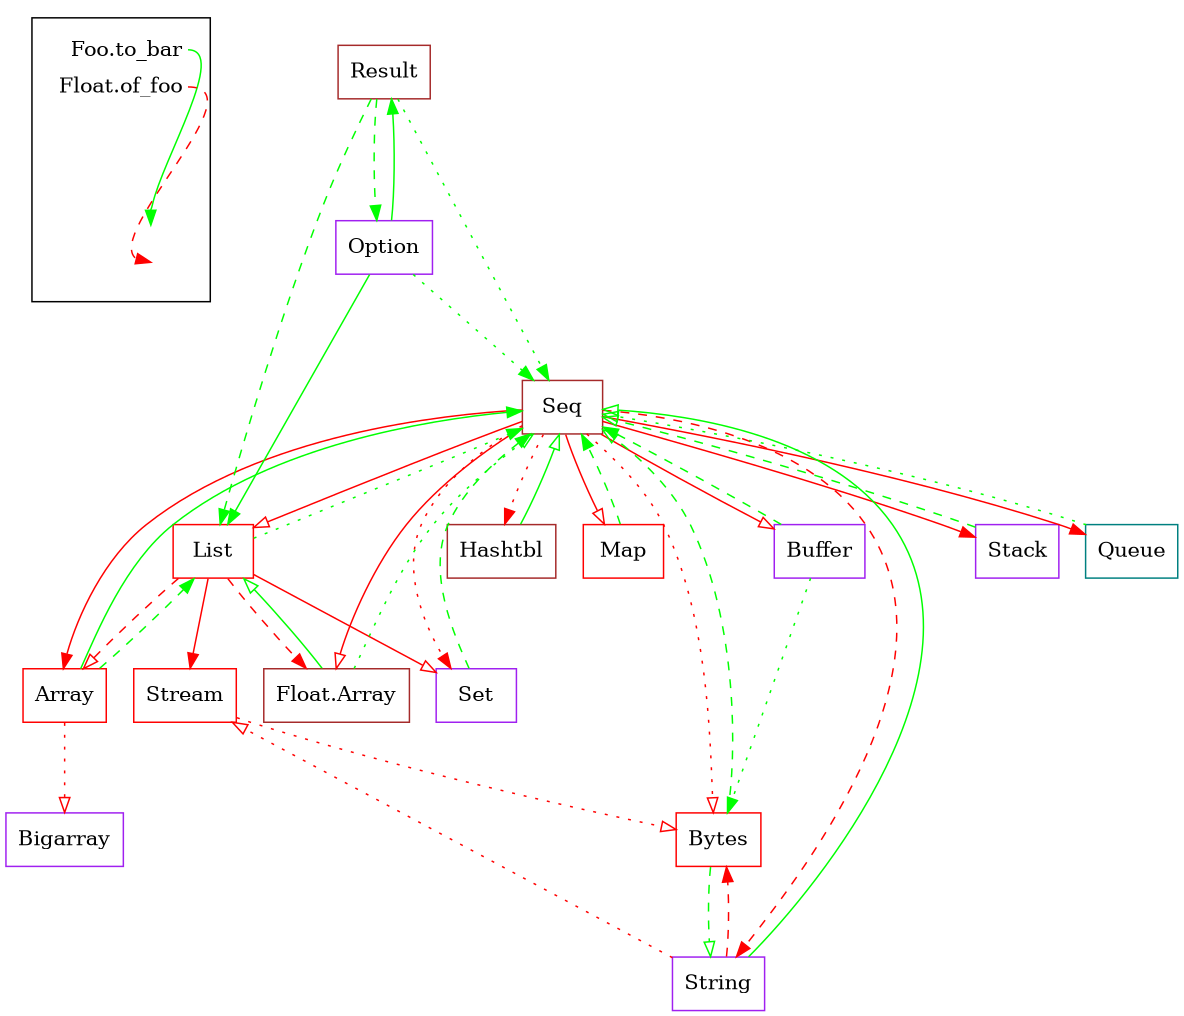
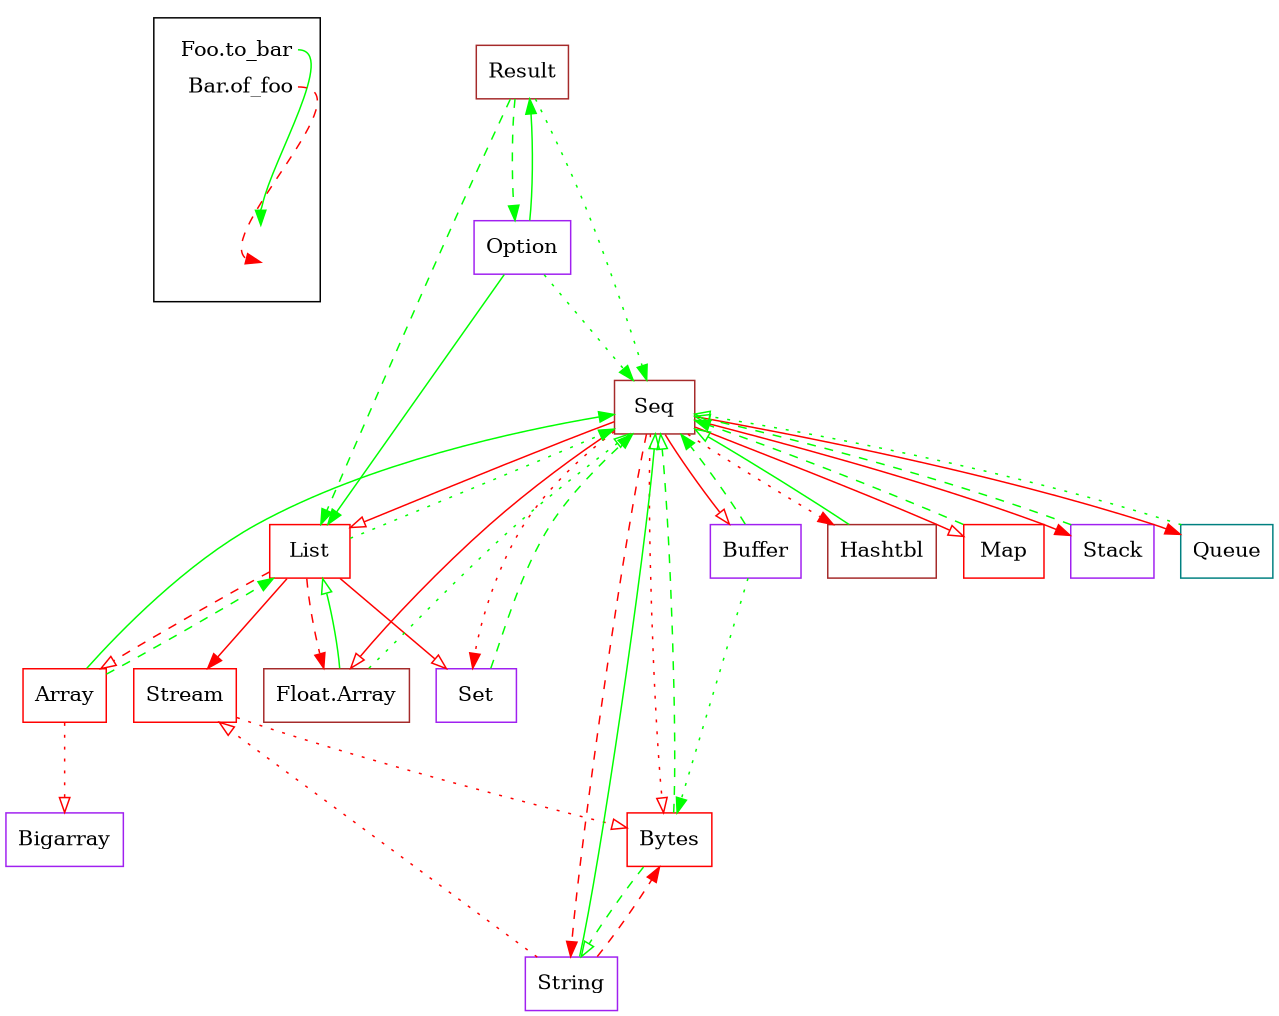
(121, 86) -> (241, 86)
(279, 456) -> none
